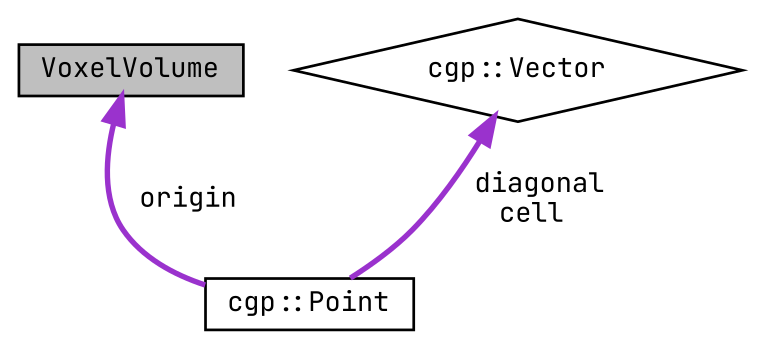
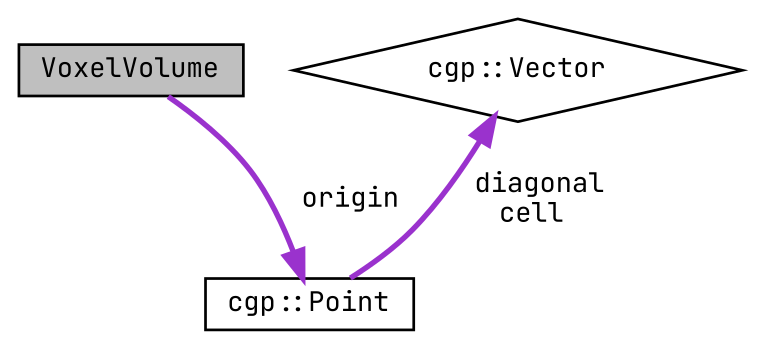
(121, 226) -> (245, 164)
